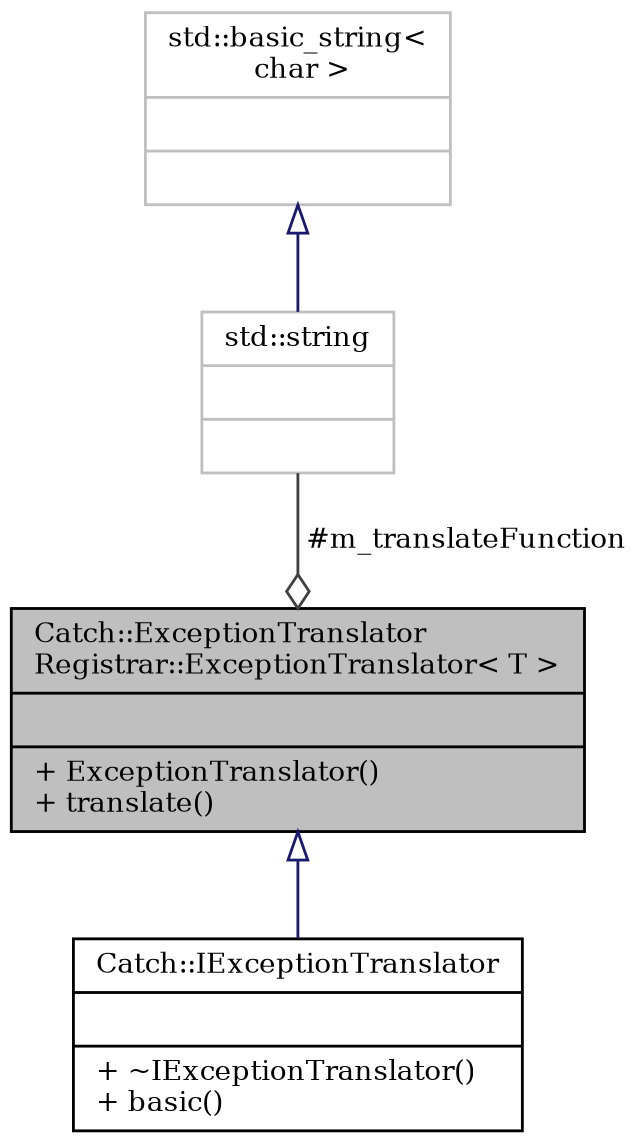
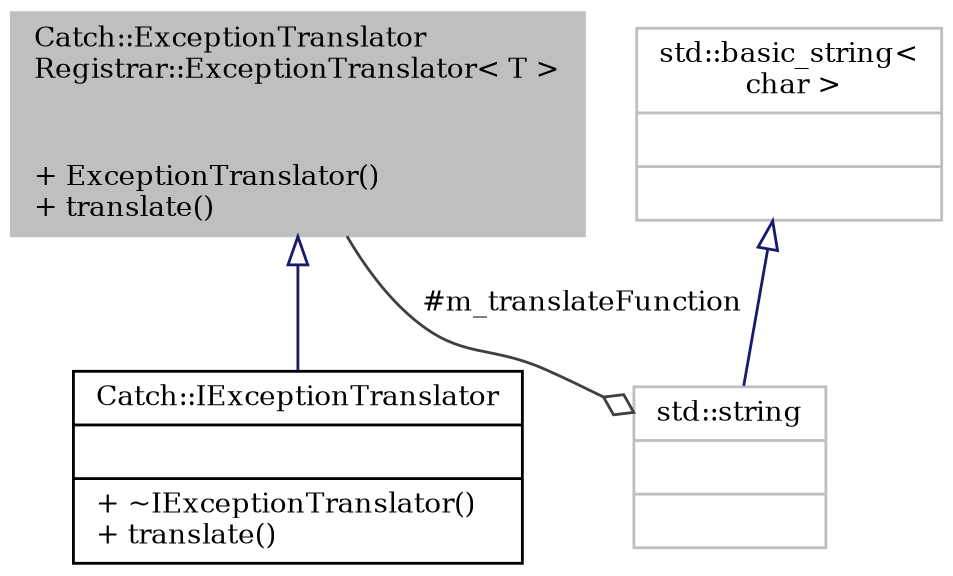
(298, 524) -> (456, 344)
(298, 720) -> (298, 124)
(161, 1103) -> (186, 535)
